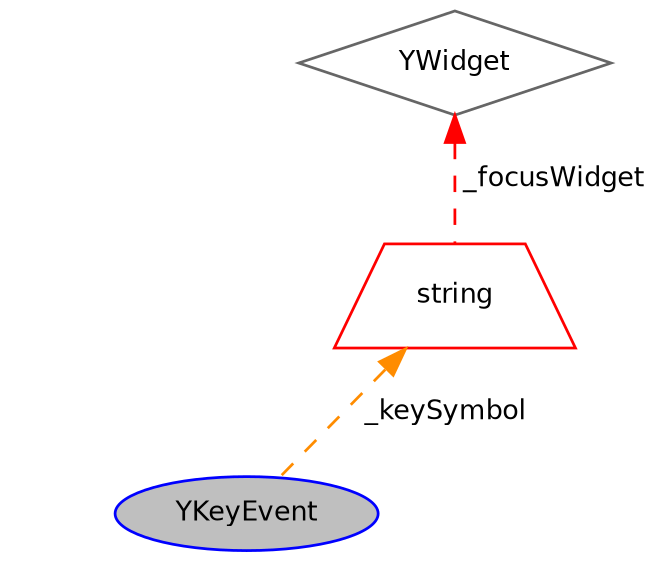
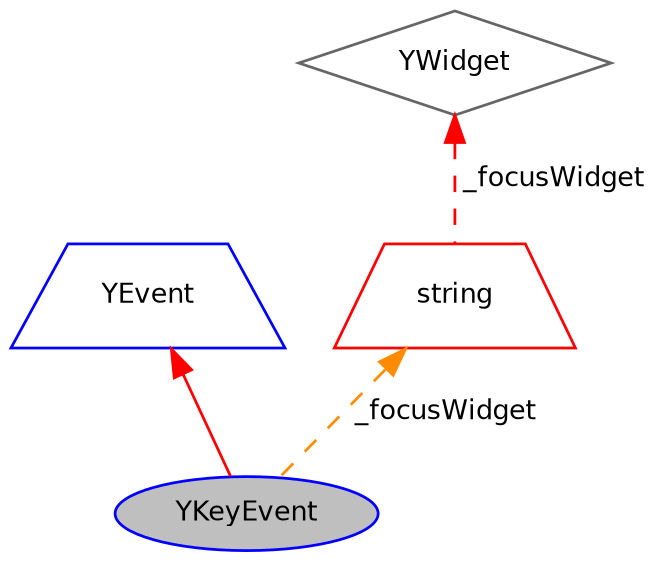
none -> (148, 296)
(443, 412) -> (443, 412)
